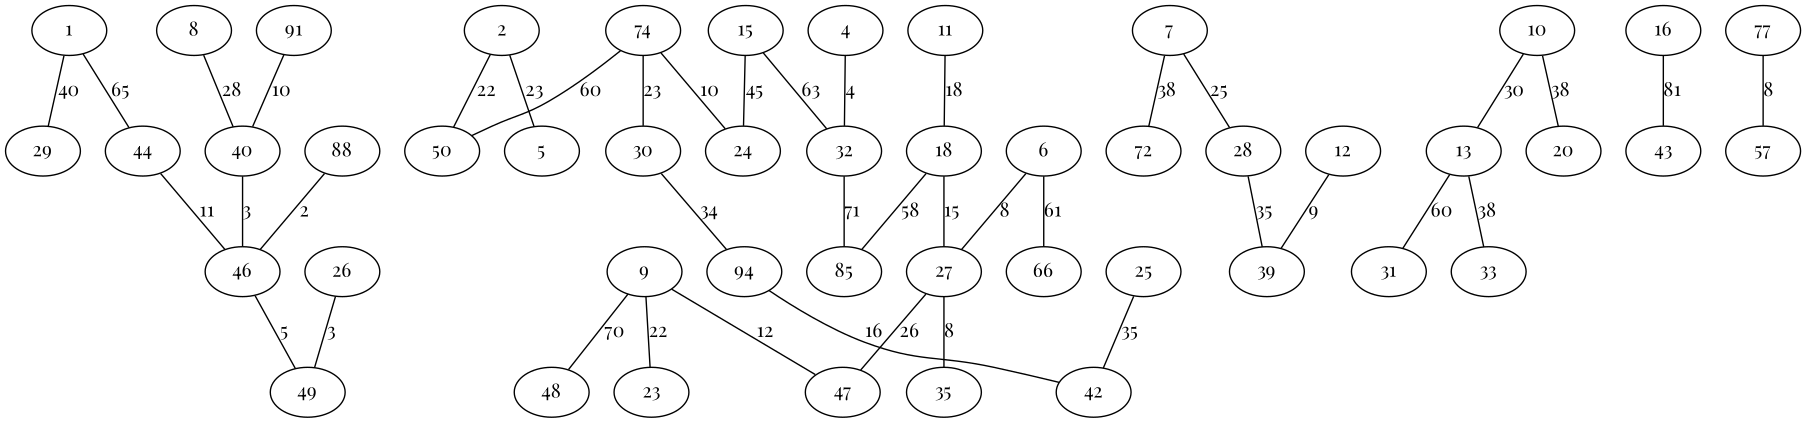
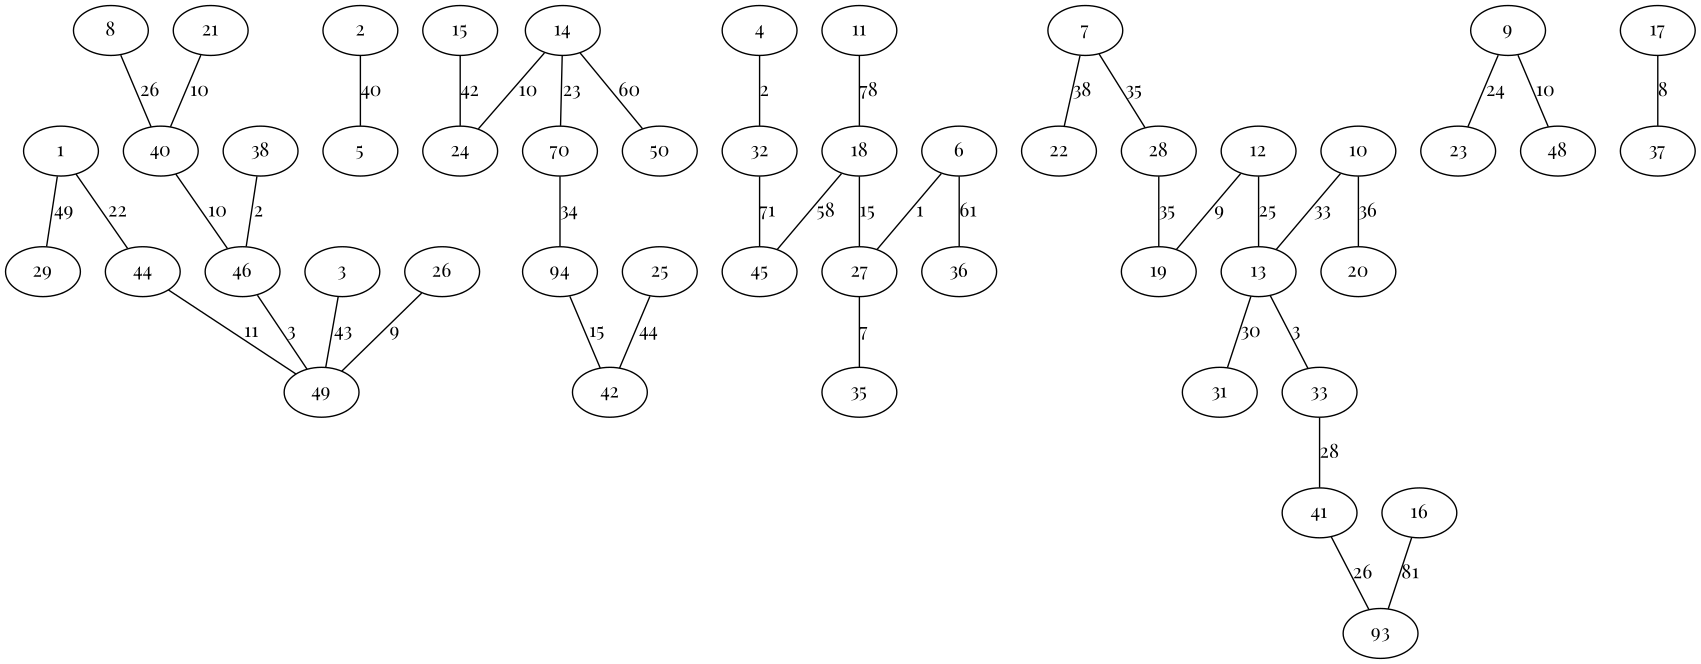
(294, 30) -> (211, 30)
(643, 30) -> (563, 30)
(1763, 30) -> (1658, 30)
(69, 91) -> (64, 211)
(121, 91) -> (118, 211)
(232, 91) -> (150, 91)
(472, 91) -> none
(534, 91) -> (371, 91)
(755, 91) -> (470, 91)
(795, 91) -> none
(850, 91) -> (764, 91)
(954, 91) -> (869, 91)
(1219, 91) -> (1135, 91)
(1514, 91) -> (1323, 211)
(1561, 91) -> (1368, 211)
(342, 151) -> (261, 151)
(643, 151) -> (560, 151)
(1144, 151) -> (1059, 151)
(1663, 151) -> (1381, 633)
(1763, 151) -> (1658, 151)
(193, 211) -> (232, 332)
(247, 211) -> (218, 211)
(1005, 211) -> (920, 211)
none -> (1259, 211)
(1442, 211) -> (1251, 332)
(1487, 211) -> (1297, 332)
none -> (342, 272)
(844, 272) -> (760, 272)
(1044, 272) -> (959, 272)
(1267, 272) -> (1159, 272)
(285, 332) -> (292, 332)
(332, 332) -> (395, 332)
(615, 332) -> (1546, 91)
(658, 332) -> (1496, 91)
(874, 332) -> (597, 332)
(949, 332) -> (864, 332)
(1130, 332) -> (649, 332)
(843, 392) -> none
none -> (1320, 513)
